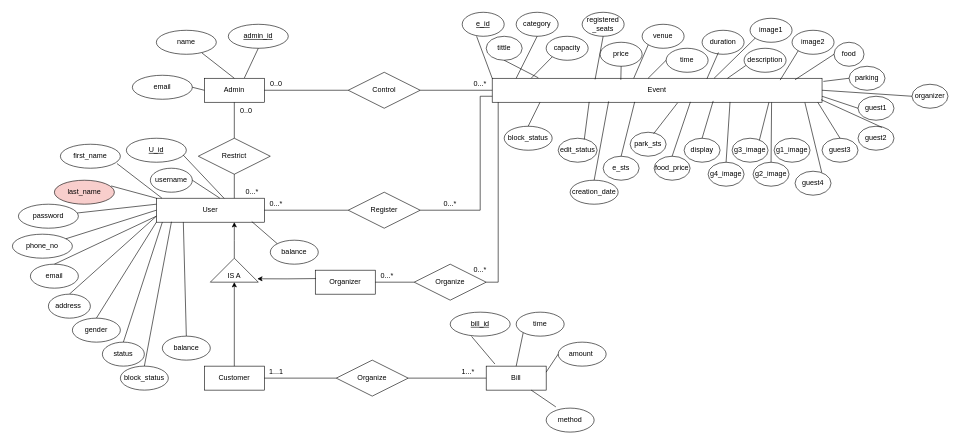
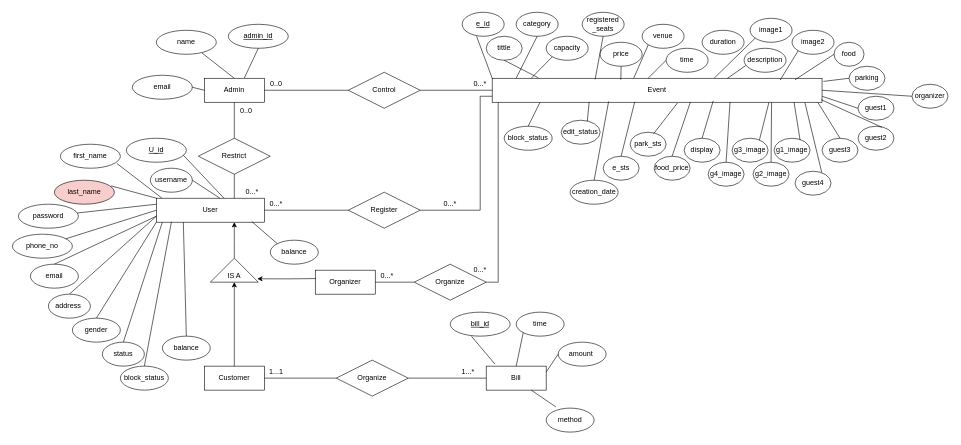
(713, 66) -> none
none -> (797, 121)
(578, 150) -> (581, 132)
